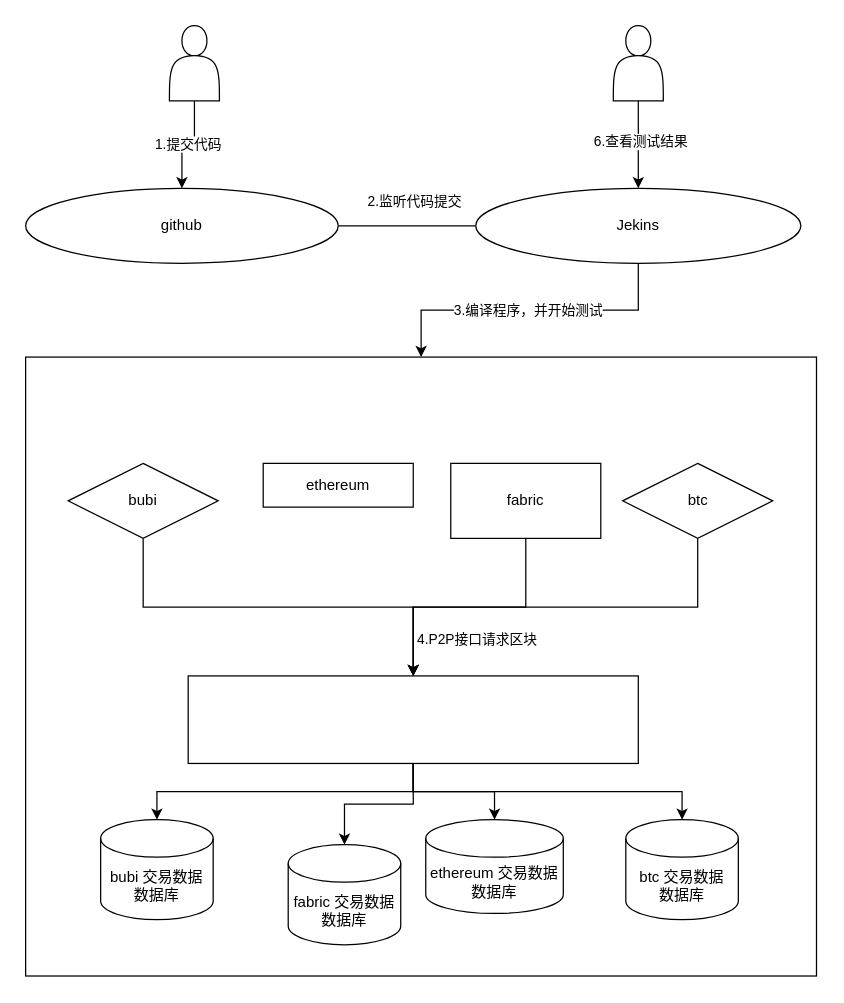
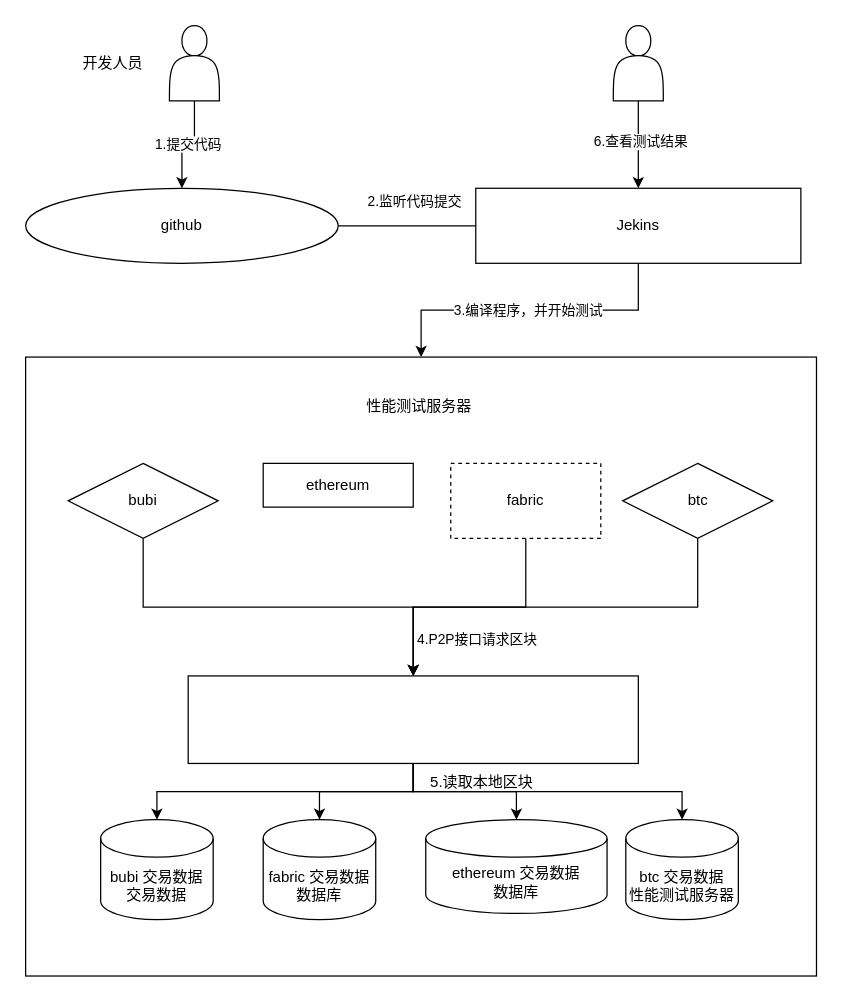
none -> (113, 63)
(638, 226) -> (638, 226)
none -> (419, 407)
(526, 501) -> (526, 501)
none -> (482, 782)
(494, 866) -> (516, 866)
(157, 886) -> (157, 886)
(682, 886) -> (682, 886)
(344, 894) -> (319, 869)
